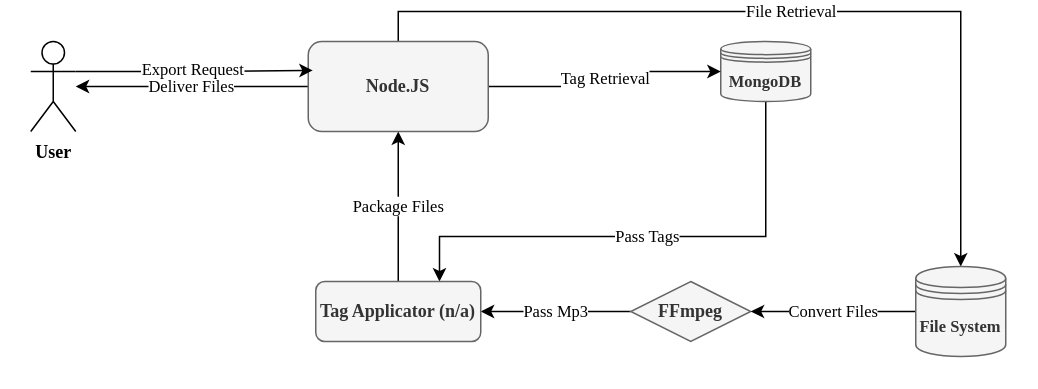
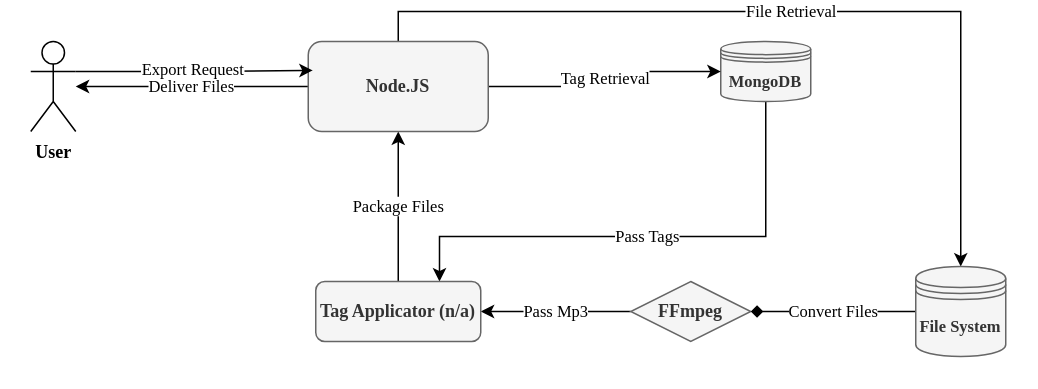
(762, 311) -> (763, 311)
